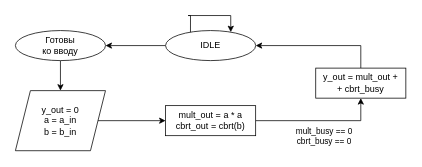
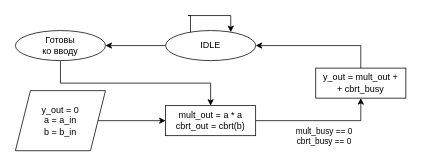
(60, 84) -> (210, 90)
